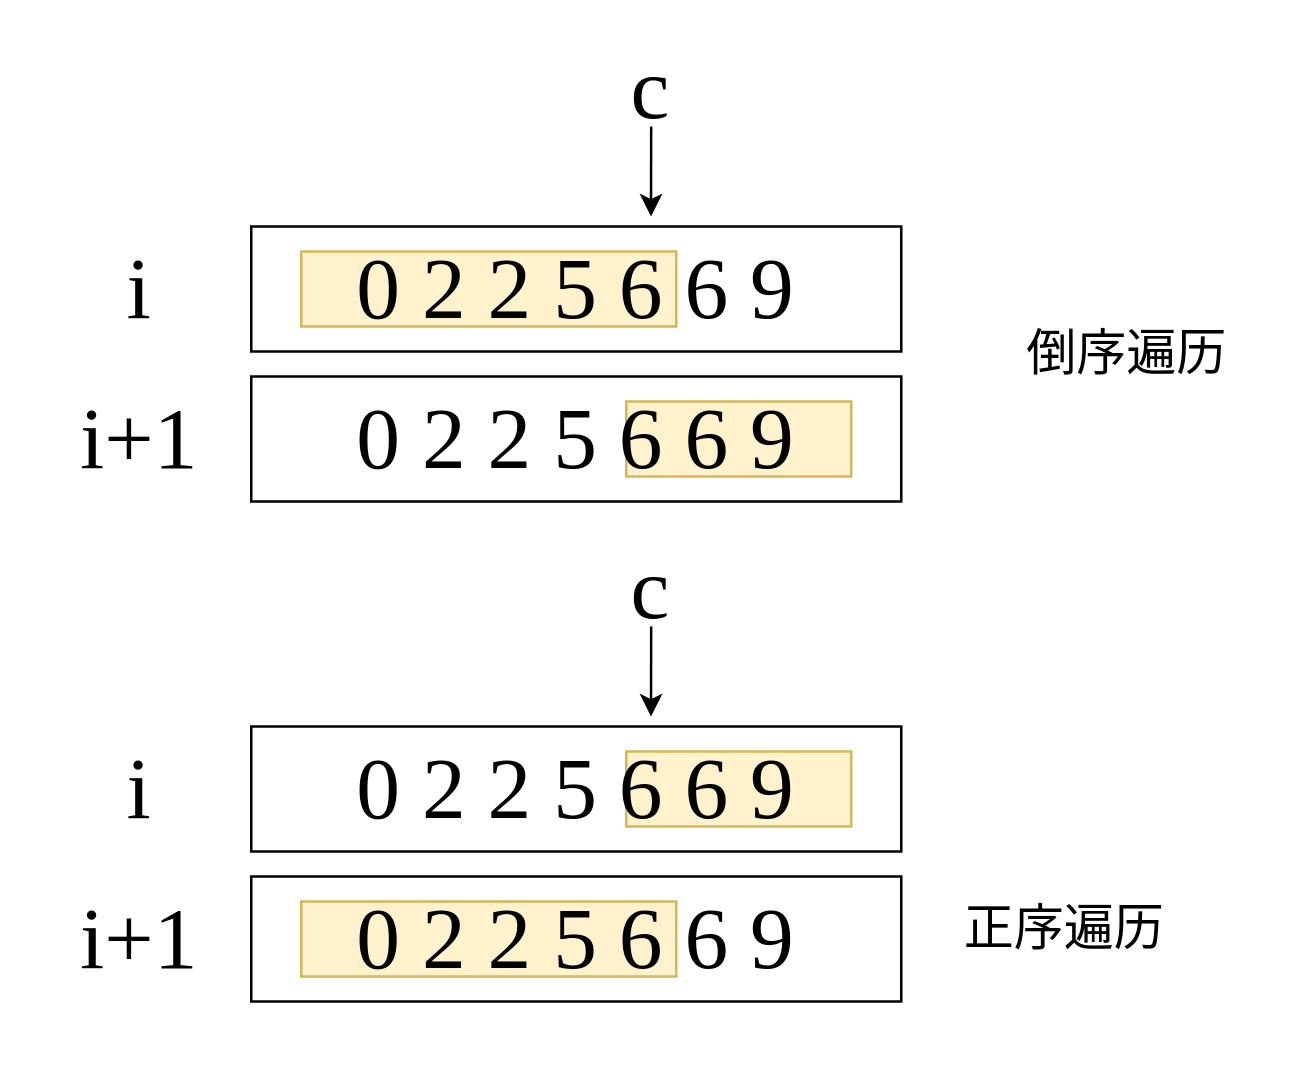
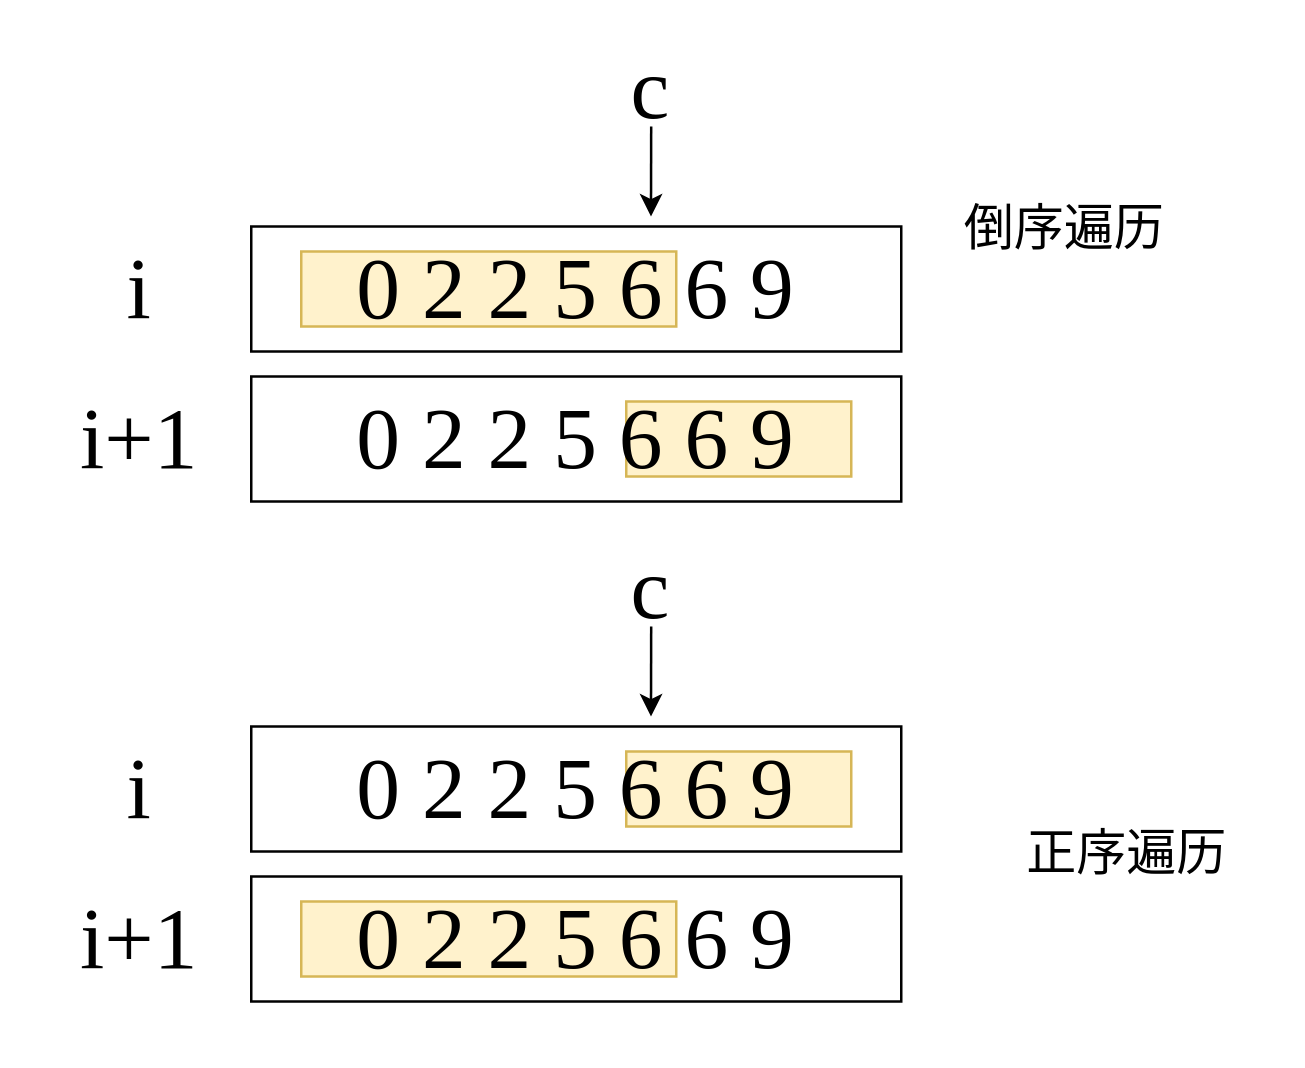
(1126, 351) -> (1064, 226)
(1064, 926) -> (1126, 851)
